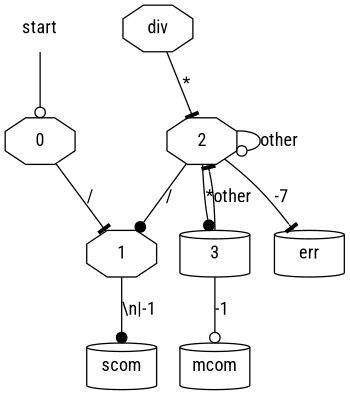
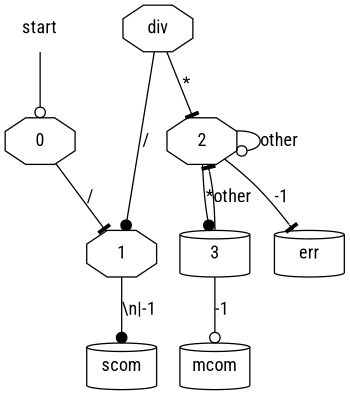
(165, 193) -> (141, 136)
(282, 197) -> (282, 197)
